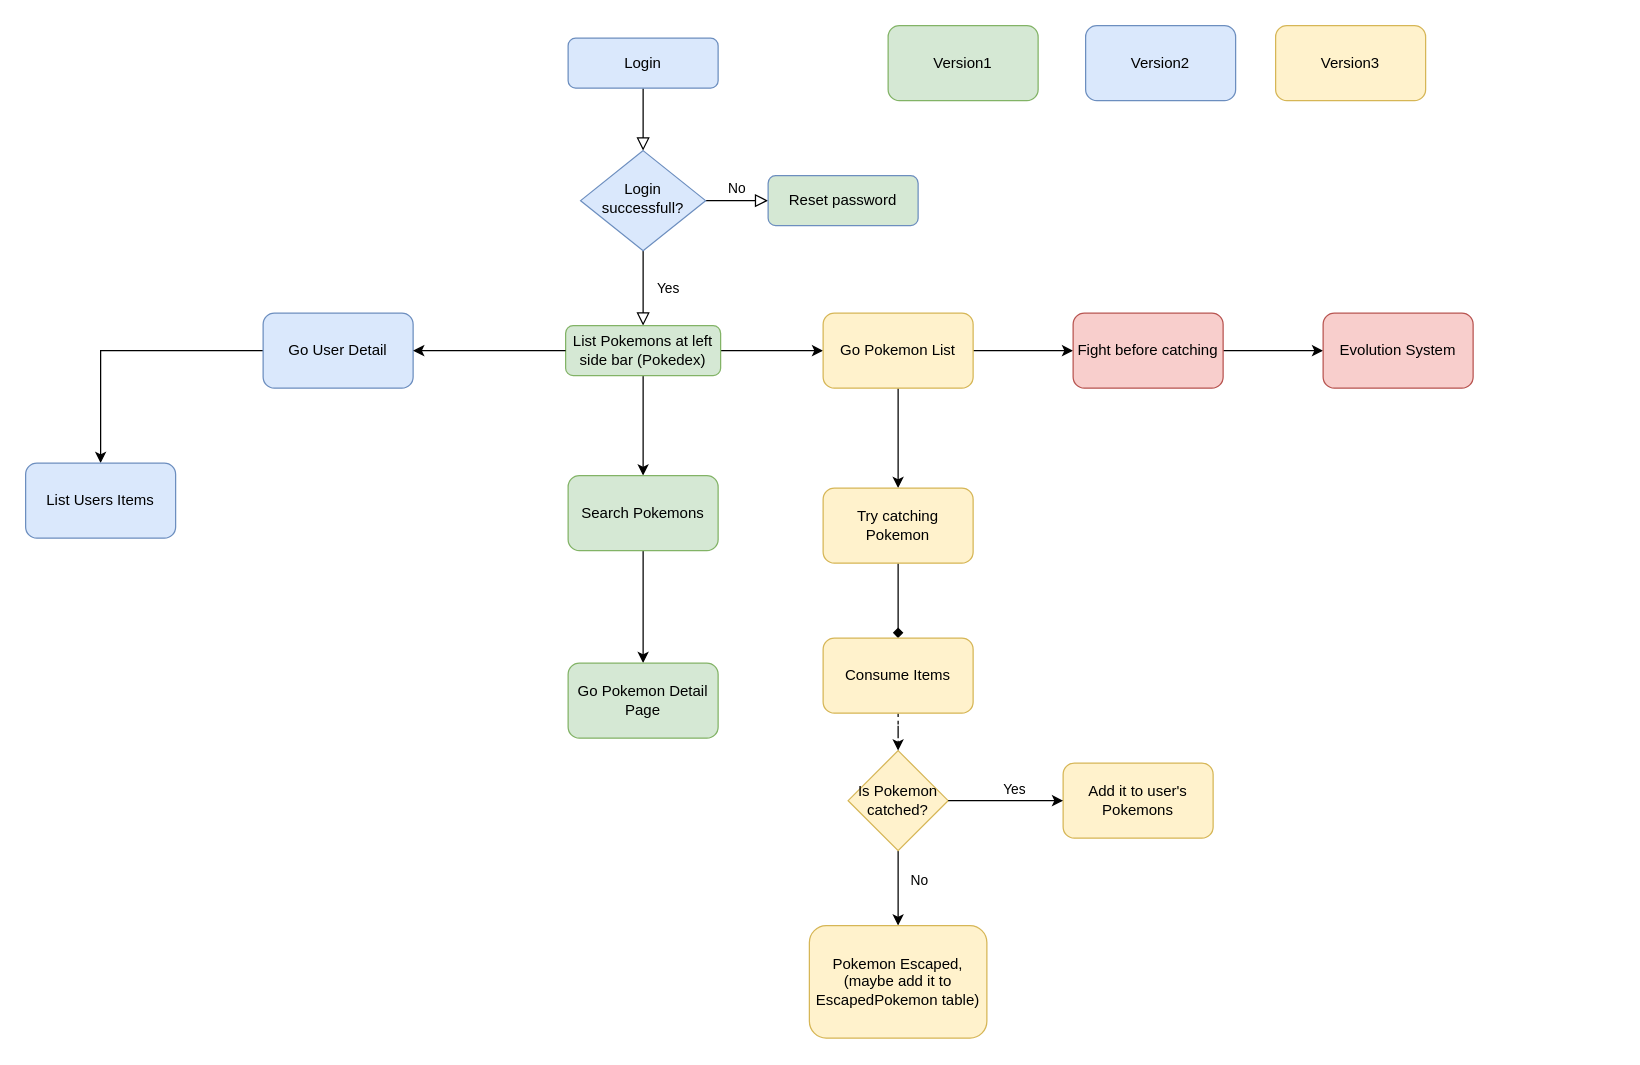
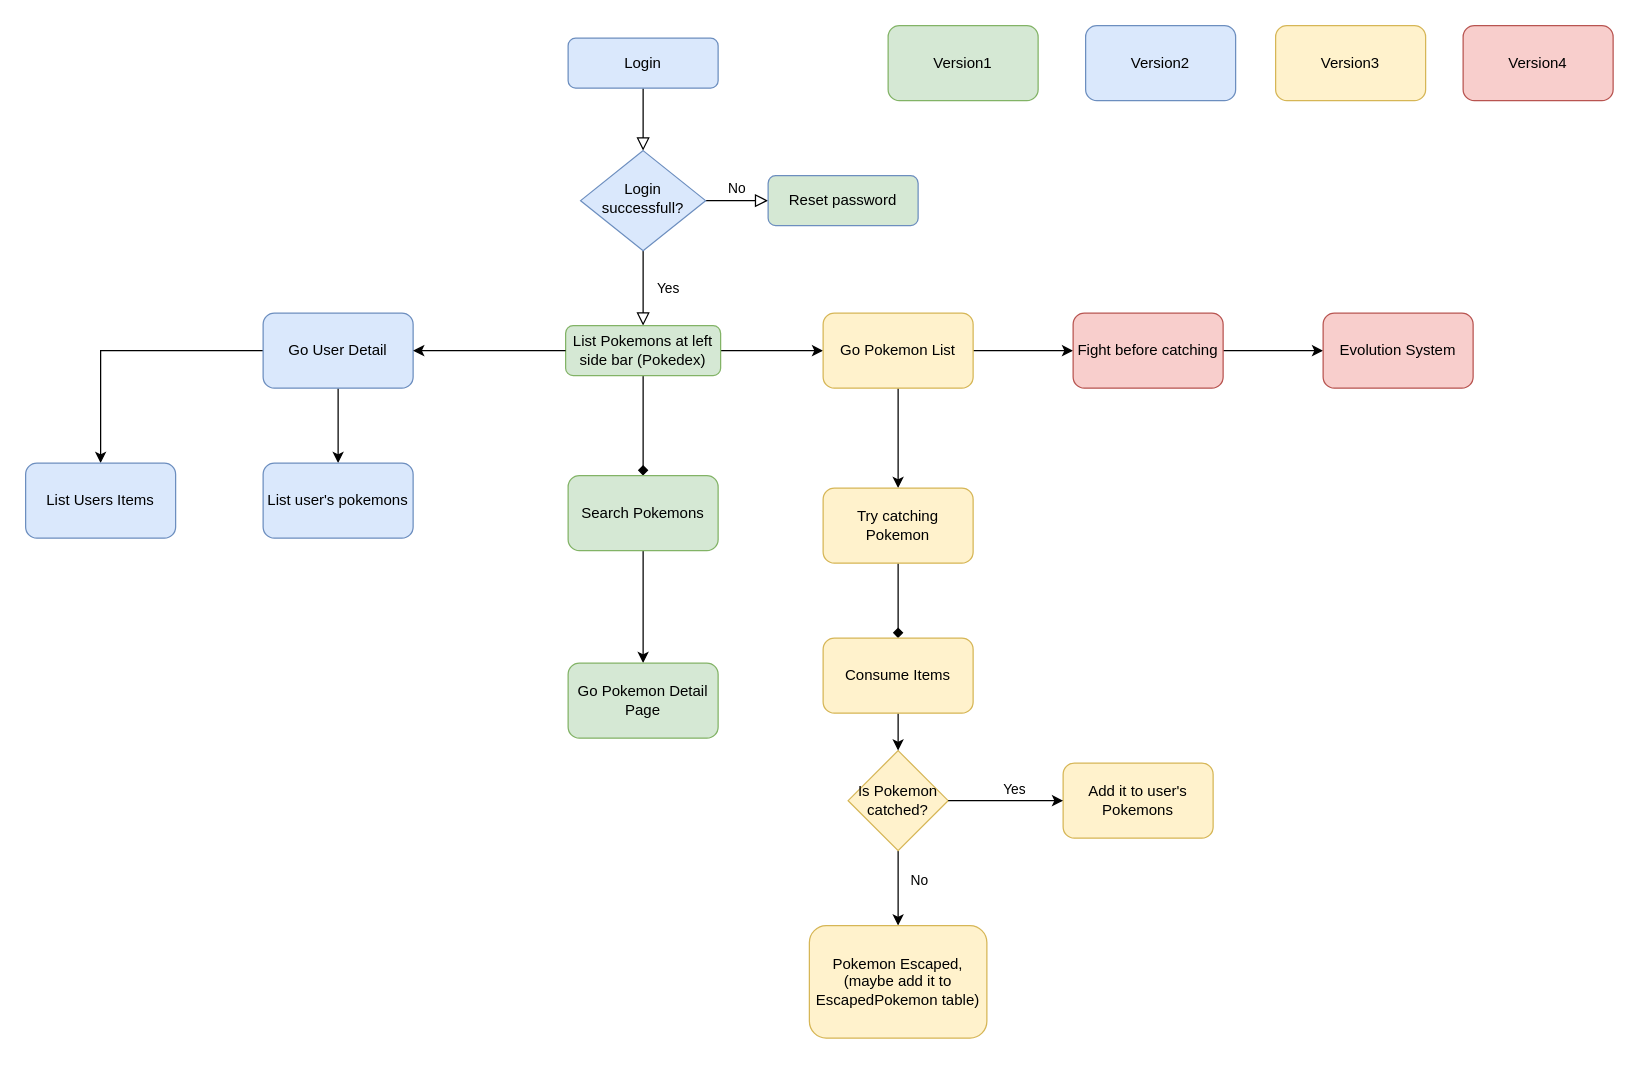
none -> (1538, 63)
none -> (338, 421)
(643, 466) -> (643, 465)
none -> (338, 501)
(898, 721) -> (898, 721)
